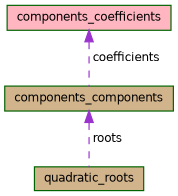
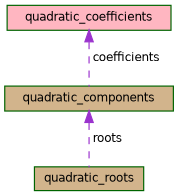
(89, 18) -> (89, 18)
(89, 99) -> (89, 99)
